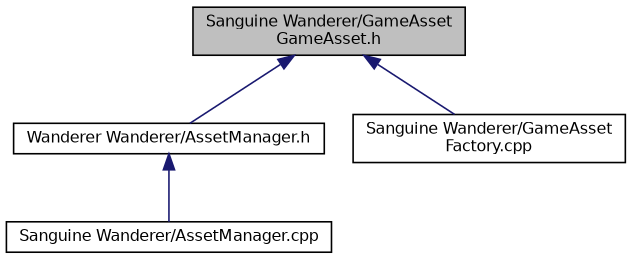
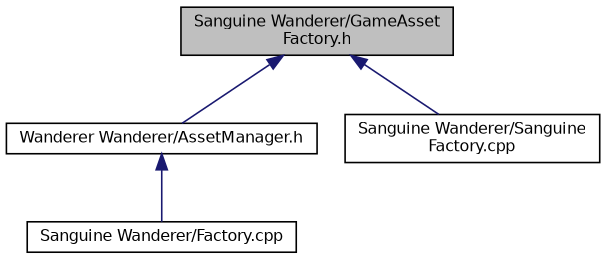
(329, 31) -> (317, 31)
(489, 139) -> (472, 139)
(169, 237) -> (162, 237)
